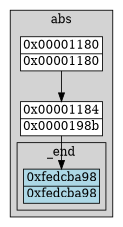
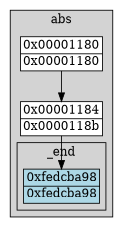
(62, 126) -> (62, 126)
